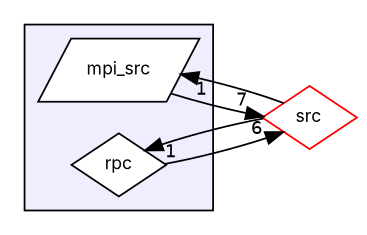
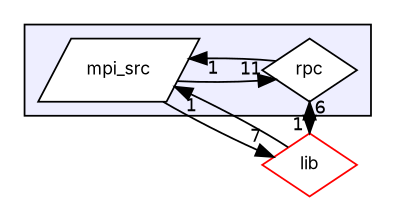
none -> (241, 59)
none -> (218, 82)
(310, 118) -> (310, 165)
